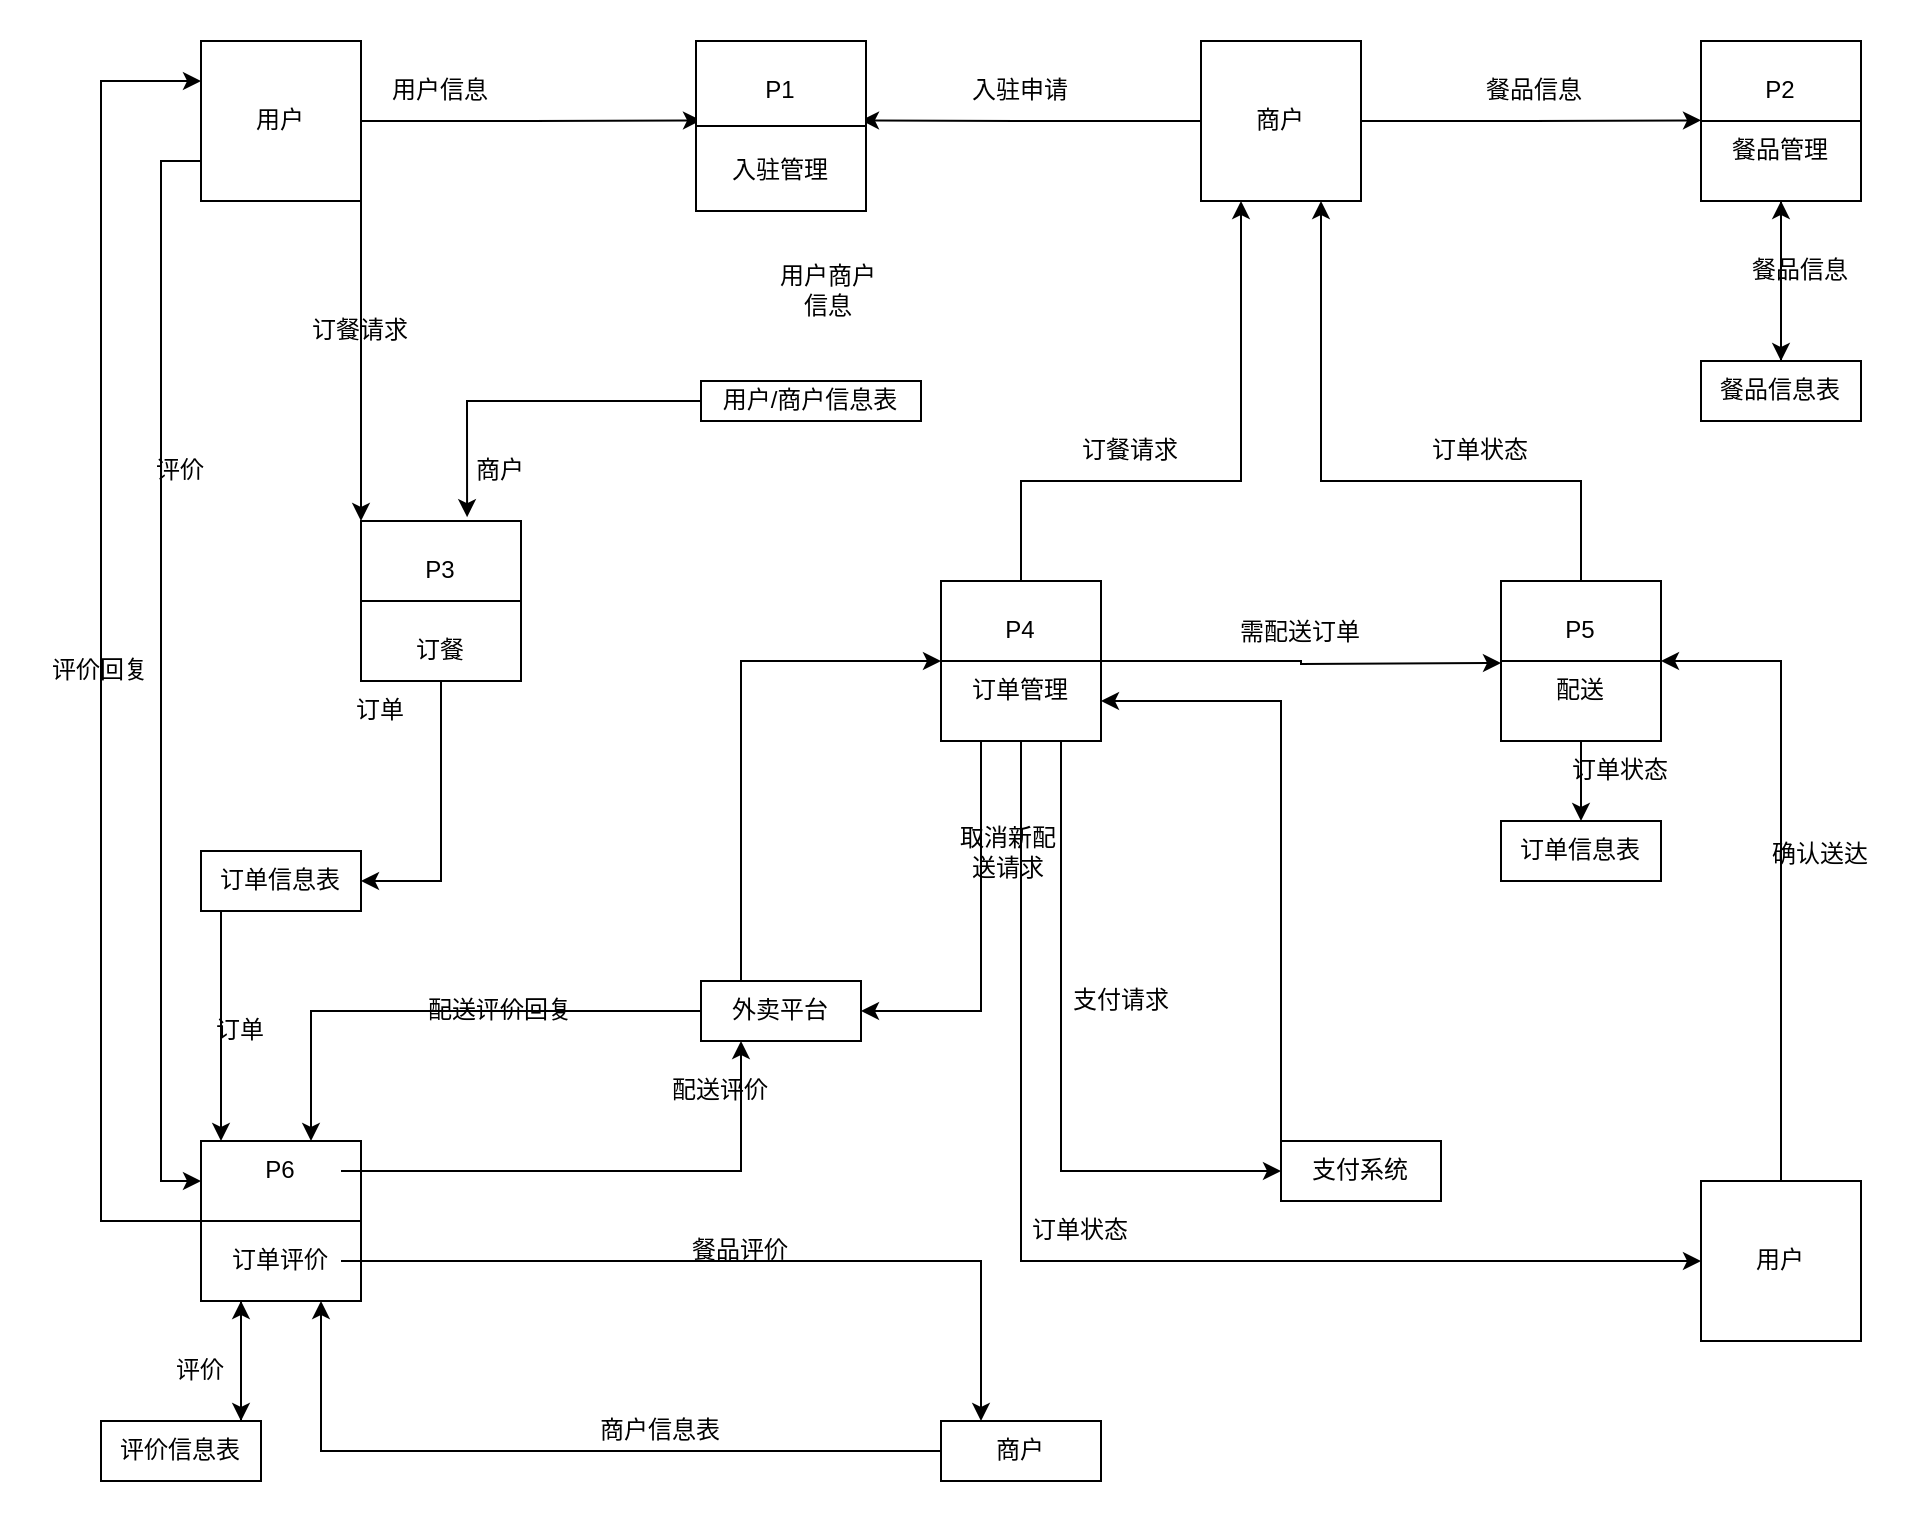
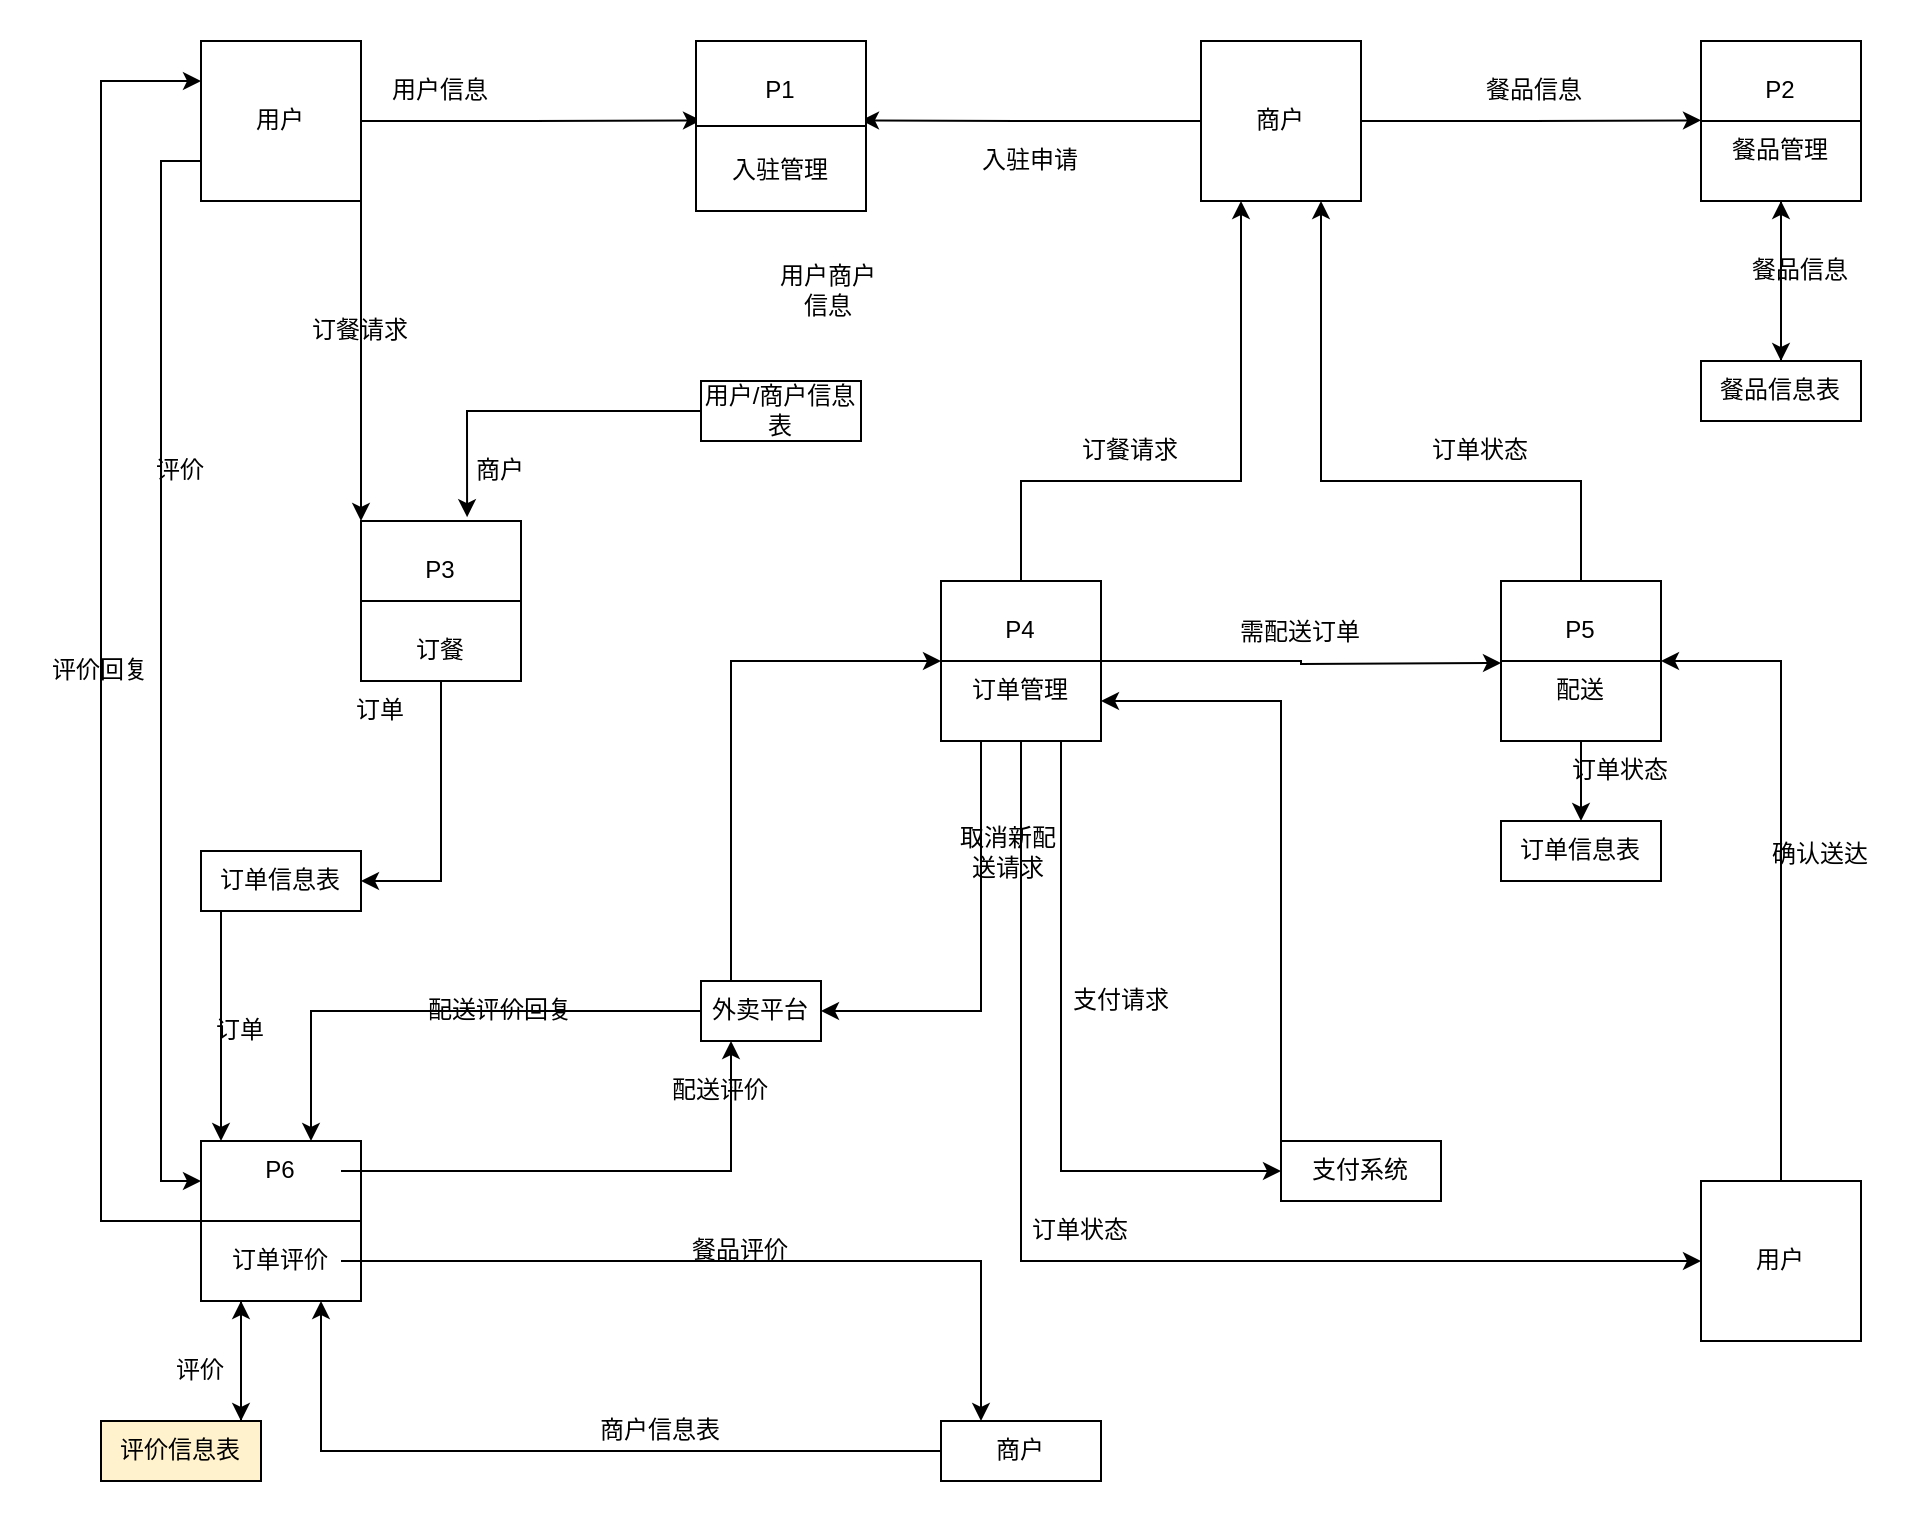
(1021, 91) -> (1031, 161)
(811, 401) -> (781, 411)
(781, 1011) -> (761, 1011)
(181, 1451) -> (181, 1451)
